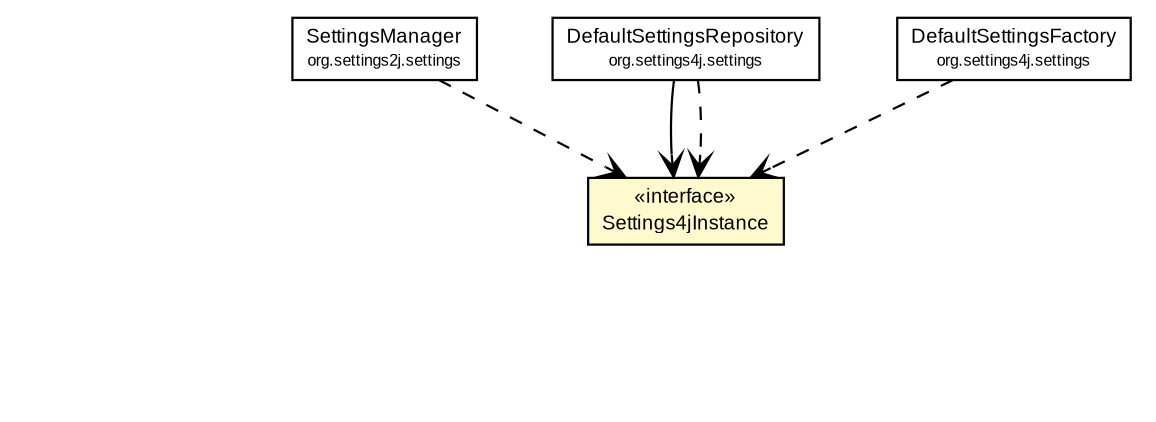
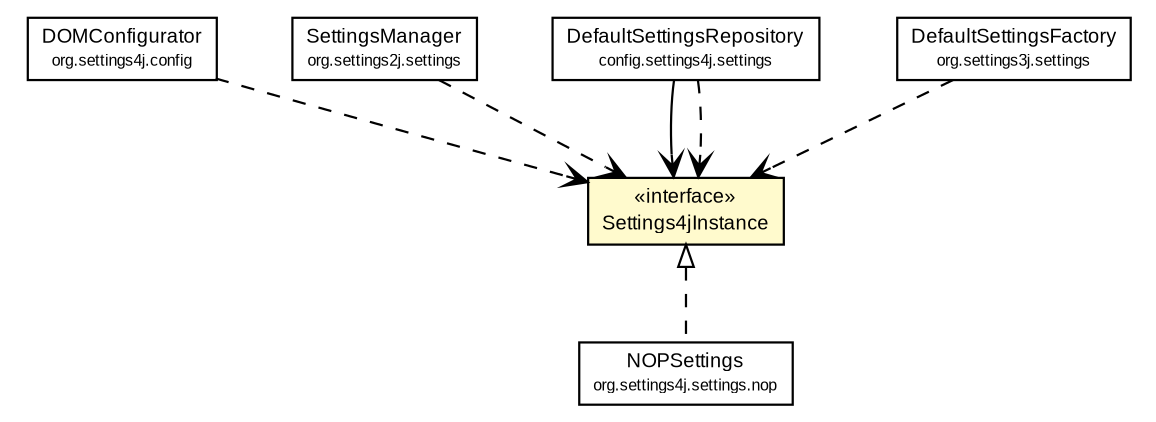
none -> (121, 49)
(686, 61) -> (686, 61)
(1014, 61) -> (1014, 61)
none -> (686, 374)
